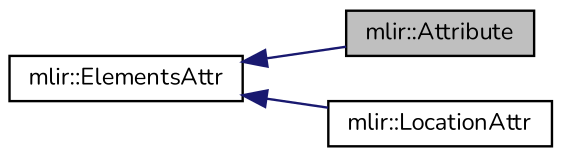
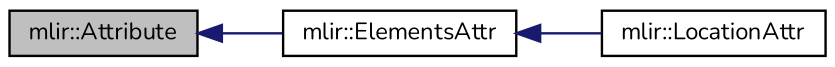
(307, 52) -> (252, 33)
